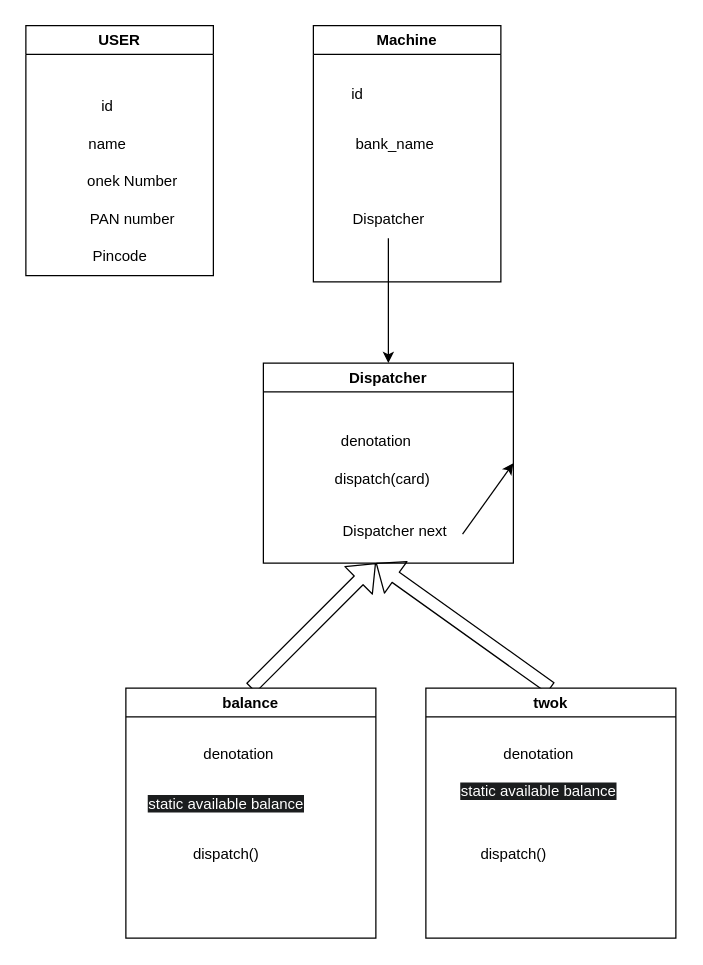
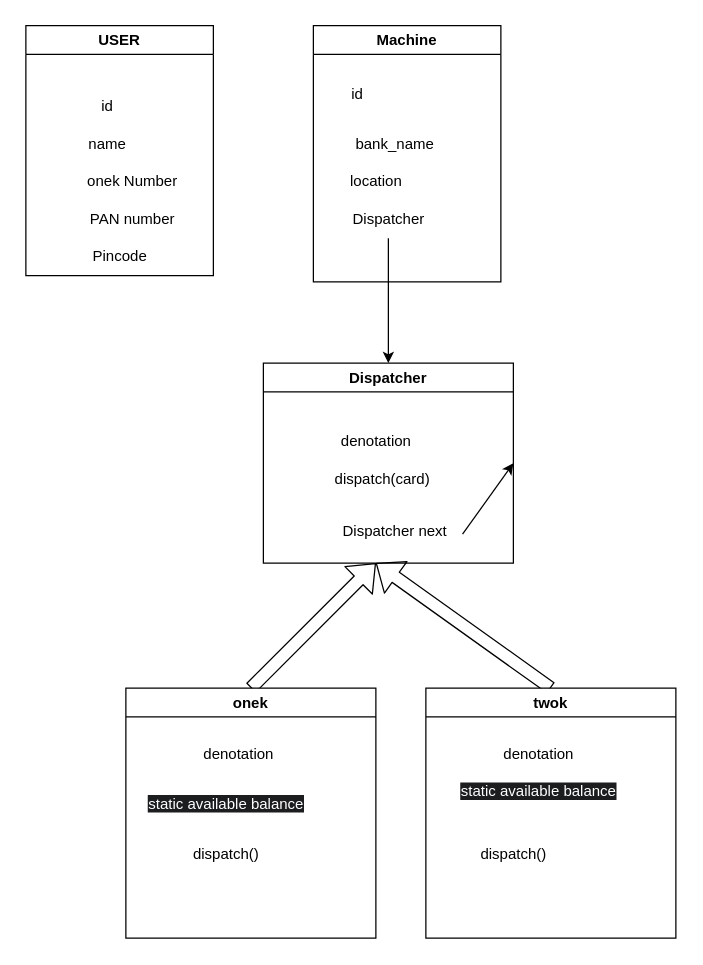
none -> (376, 182)
(251, 703) -> (251, 703)
